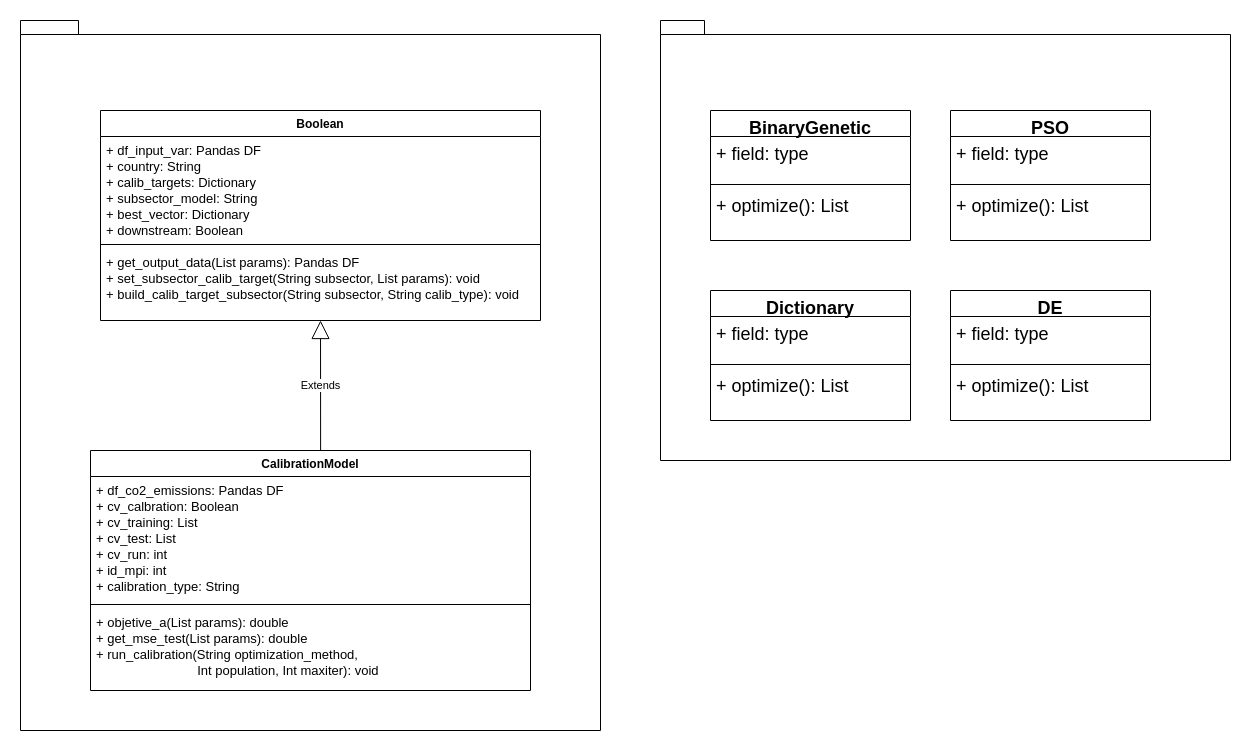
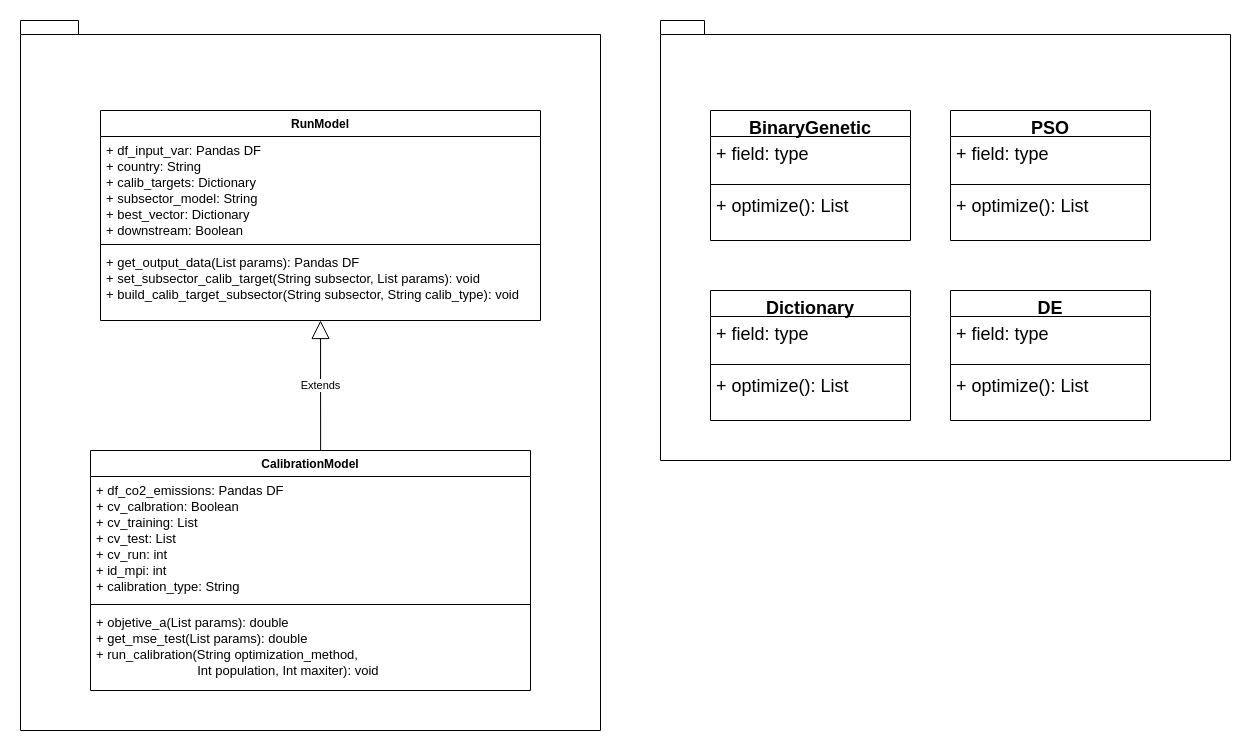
(320, 124) -> (320, 124)
